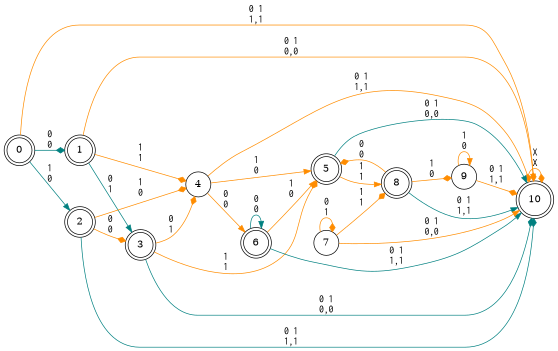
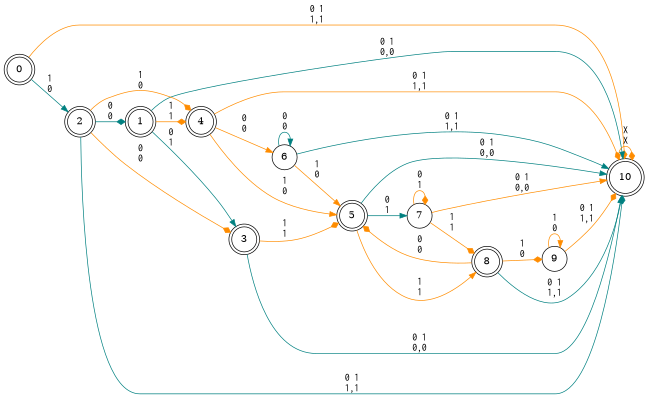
(324, 57) -> (415, 55)
(46, 150) -> (106, 122)
(198, 184) -> (201, 122)
none -> (384, 216)
(179, 229) -> none
(256, 243) -> (285, 157)
(350, 315) -> (456, 353)
